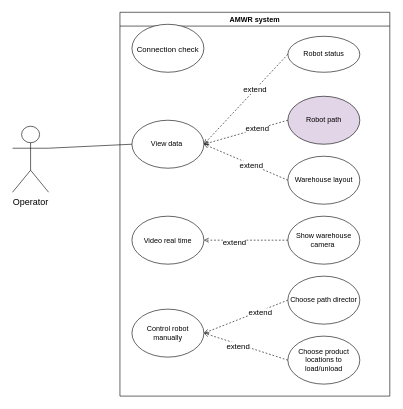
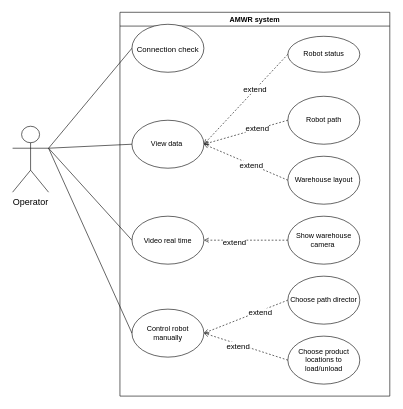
none -> (91, 97)
(324, 120) -> (324, 120)
none -> (91, 196)
none -> (84, 227)
